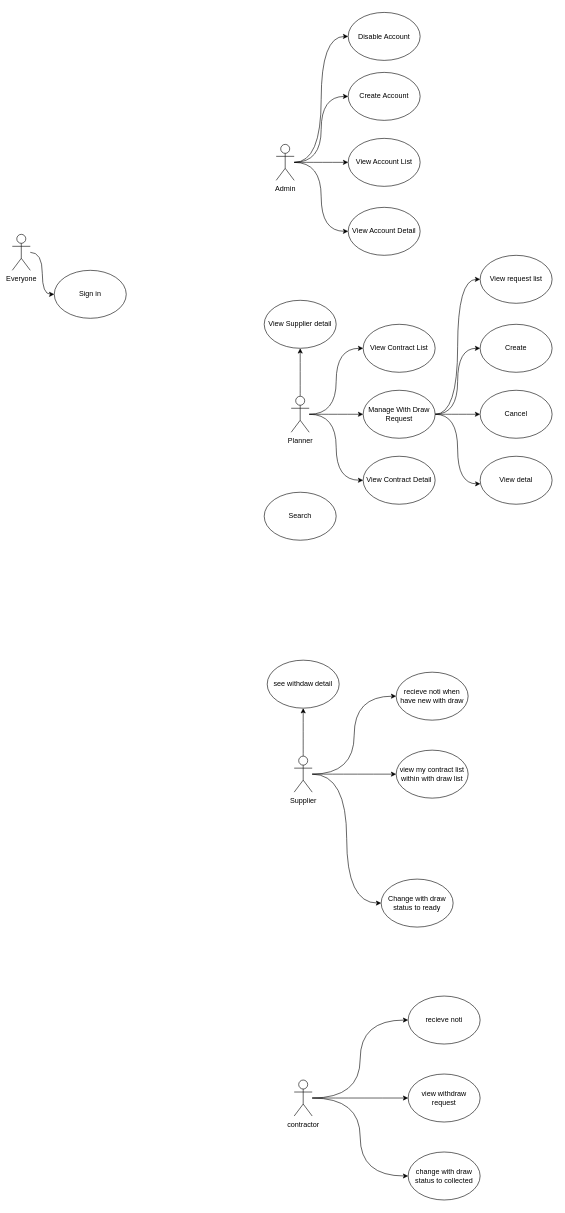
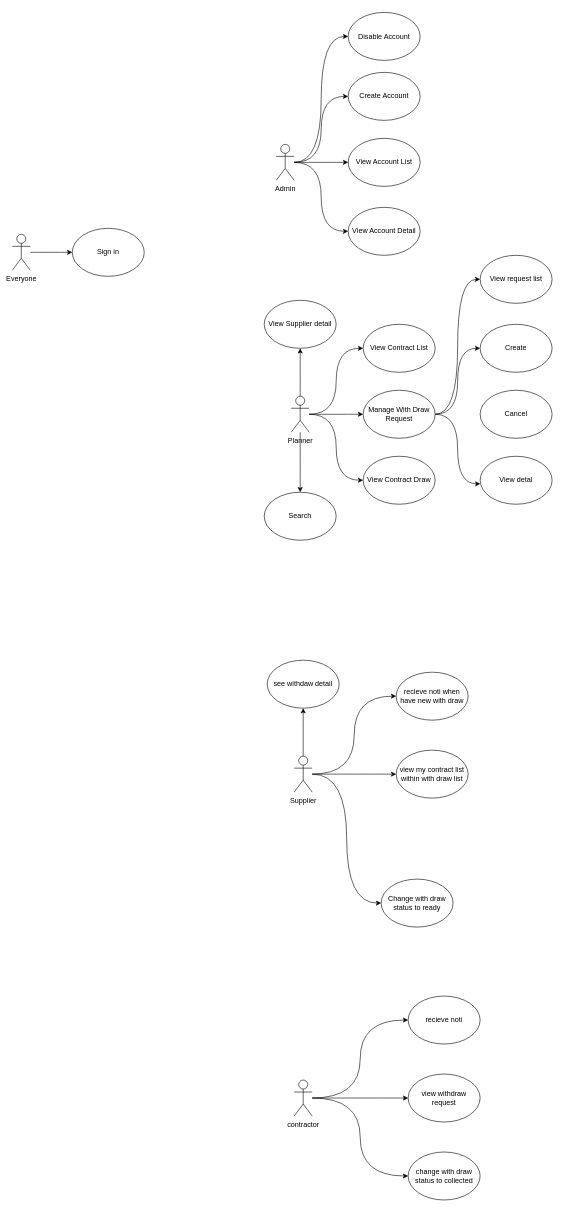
(90, 294) -> (108, 252)
(474, 414) -> none
(399, 480) -> (399, 480)
none -> (300, 486)
